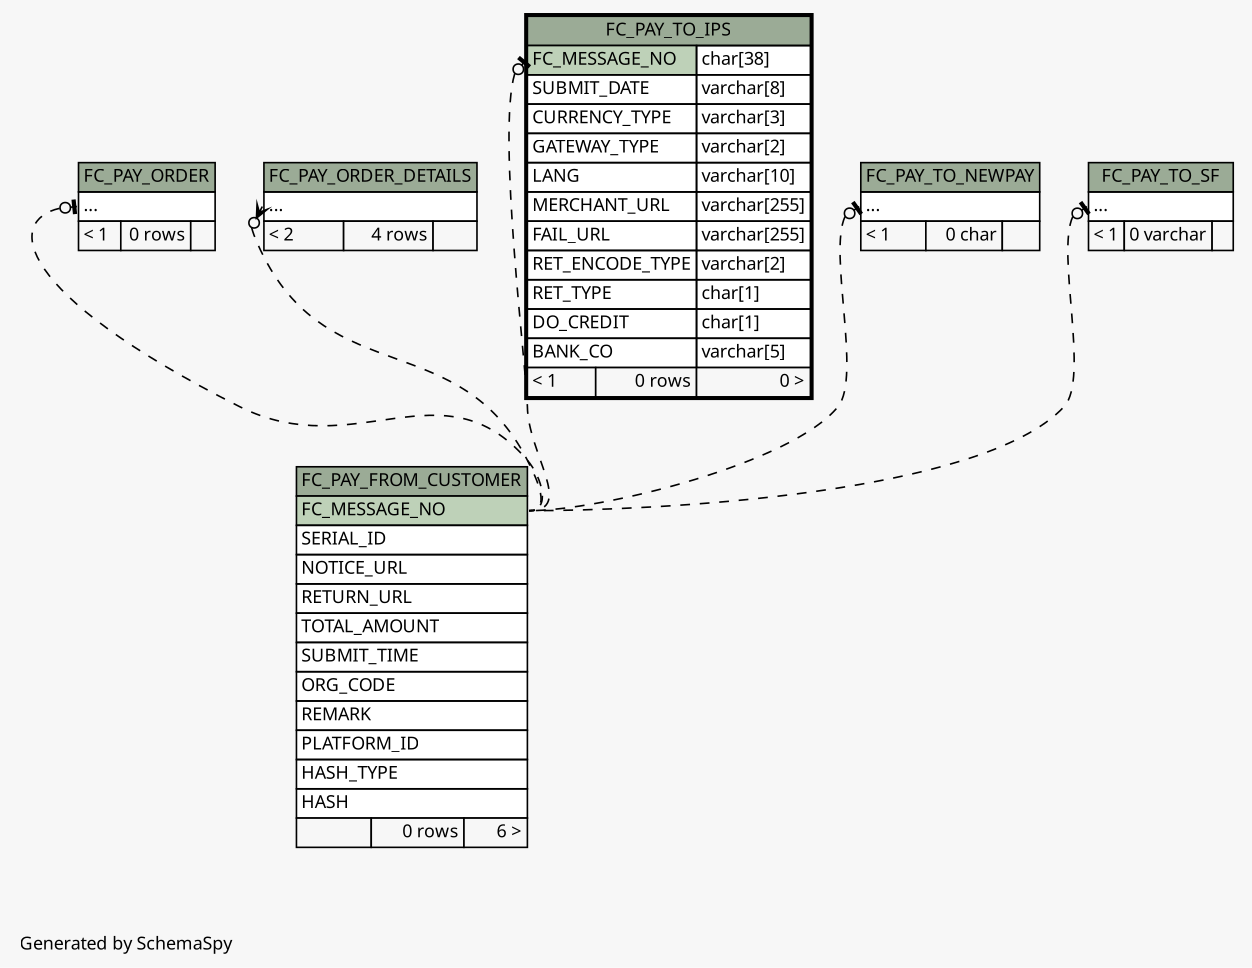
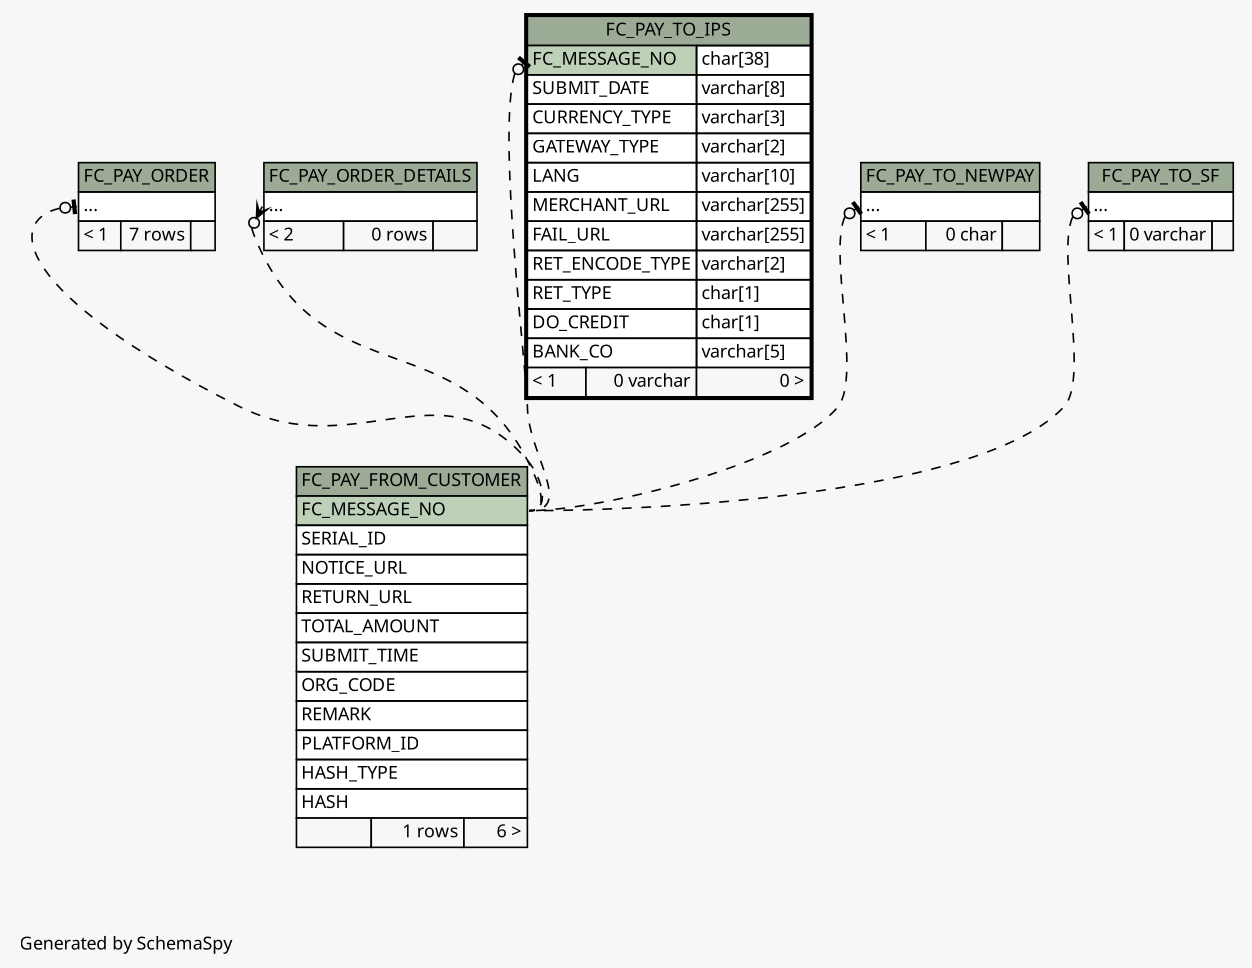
(157, 235) -> (157, 235)
(400, 235) -> (400, 235)
(663, 381) -> (653, 381)
(431, 832) -> (431, 832)
